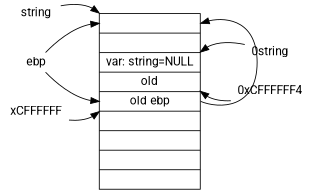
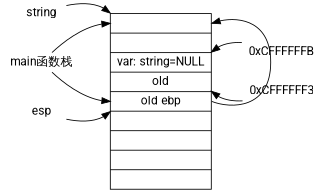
(270, 52) -> (282, 52)
(36, 62) -> (42, 62)
(270, 91) -> (282, 91)
(36, 112) -> (42, 112)
